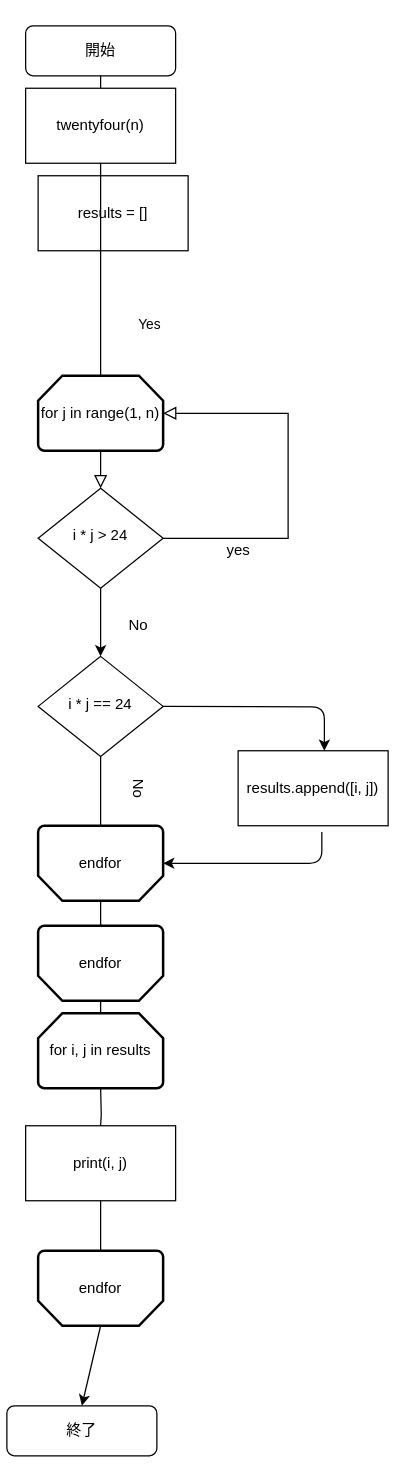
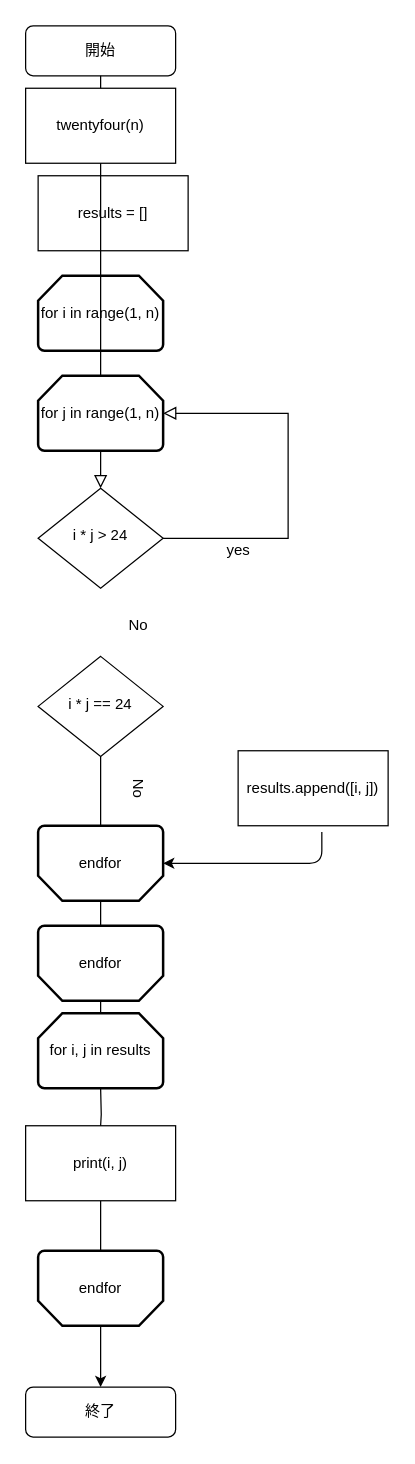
none -> (101, 313)
(101, 618) -> none
(256, 707) -> none
(82, 1431) -> (101, 1412)
